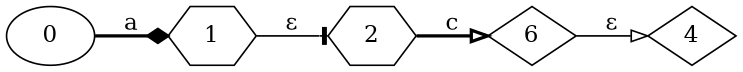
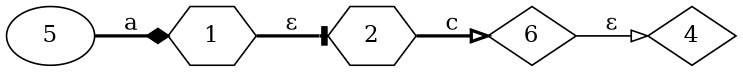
(51, 36) -> (51, 36)
(288, 36) -> (288, 36)
